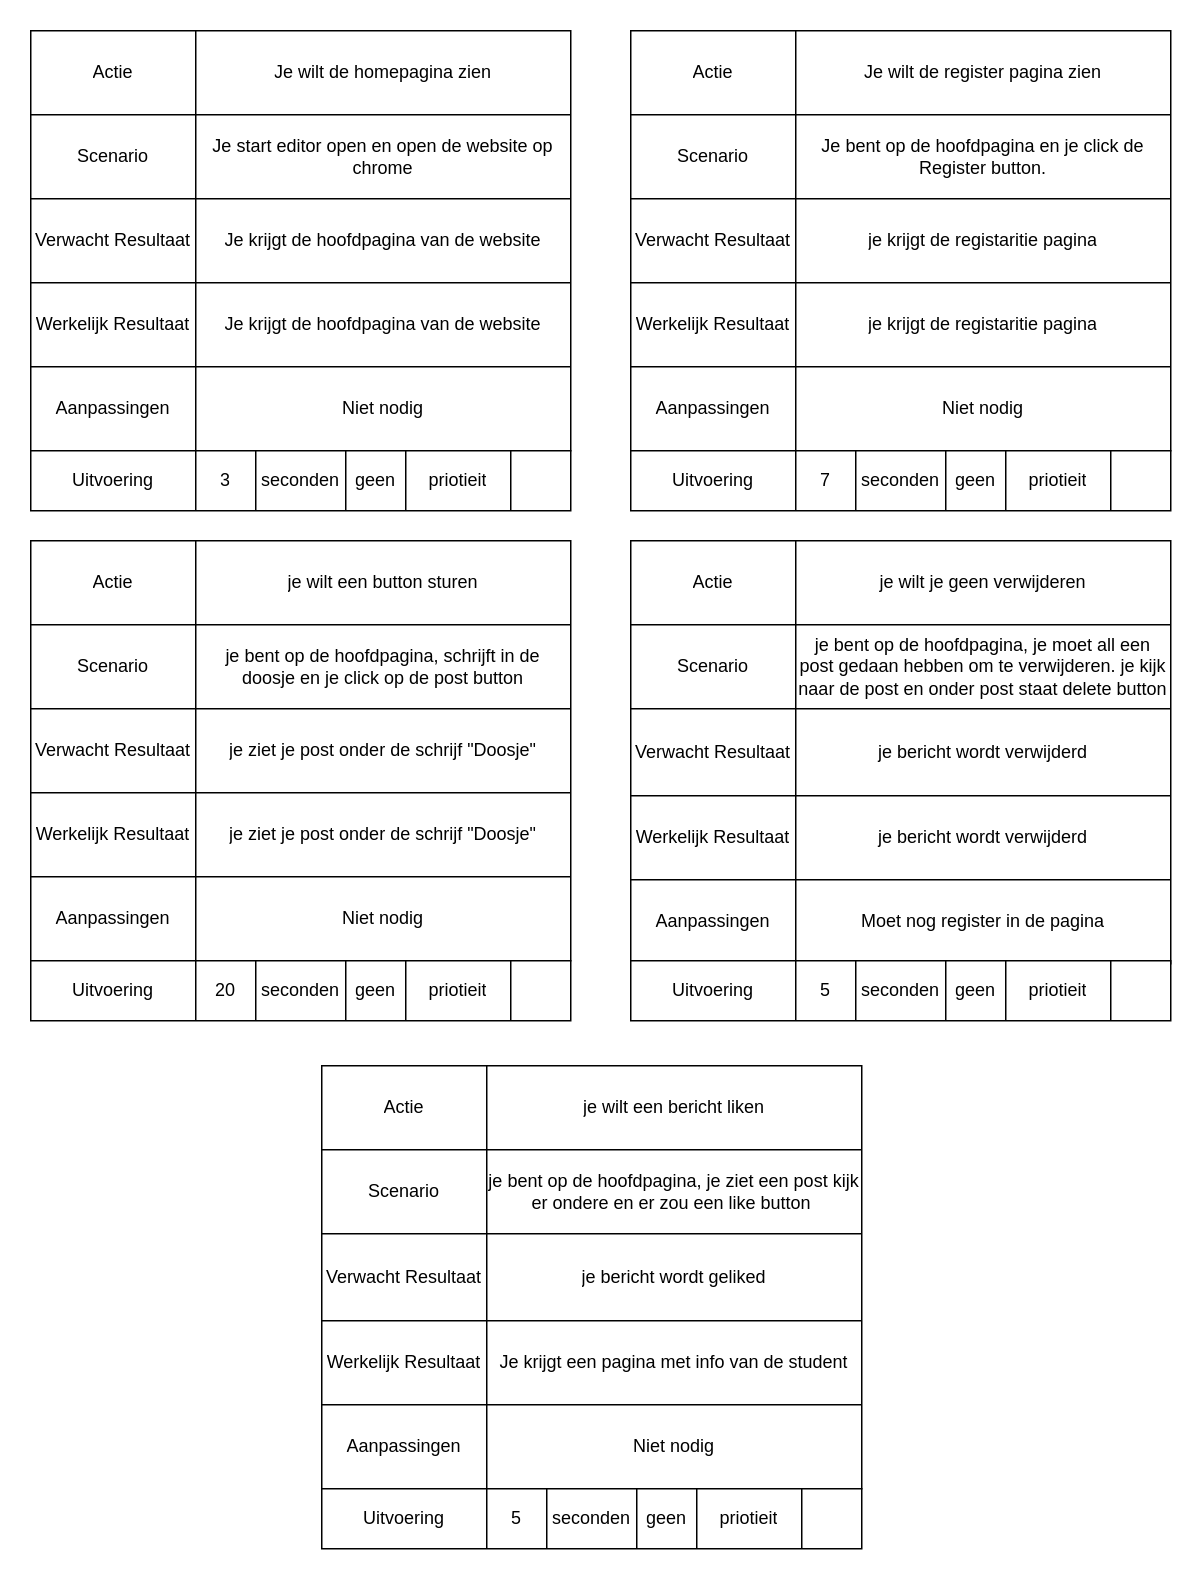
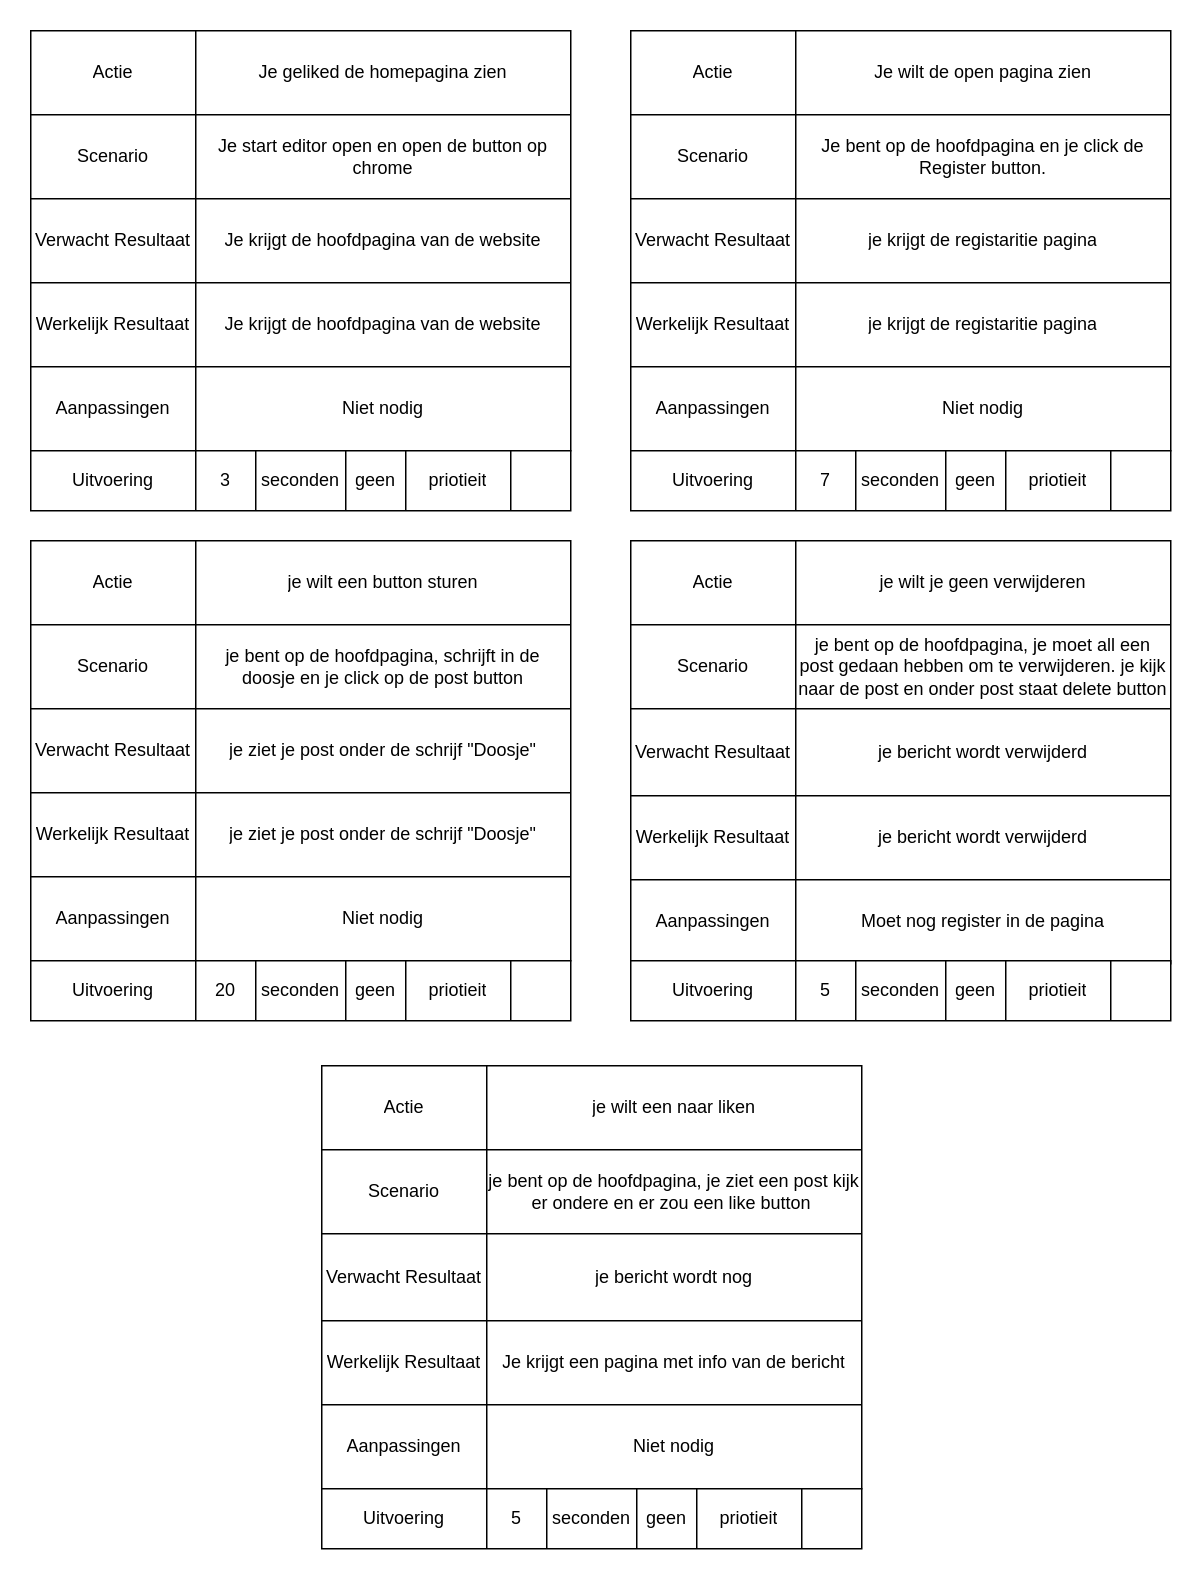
(383, 73) -> (383, 73)
(983, 73) -> (983, 73)
(383, 157) -> (383, 157)
(674, 1108) -> (674, 1108)
(674, 1277) -> (674, 1277)
(674, 1363) -> (674, 1363)
